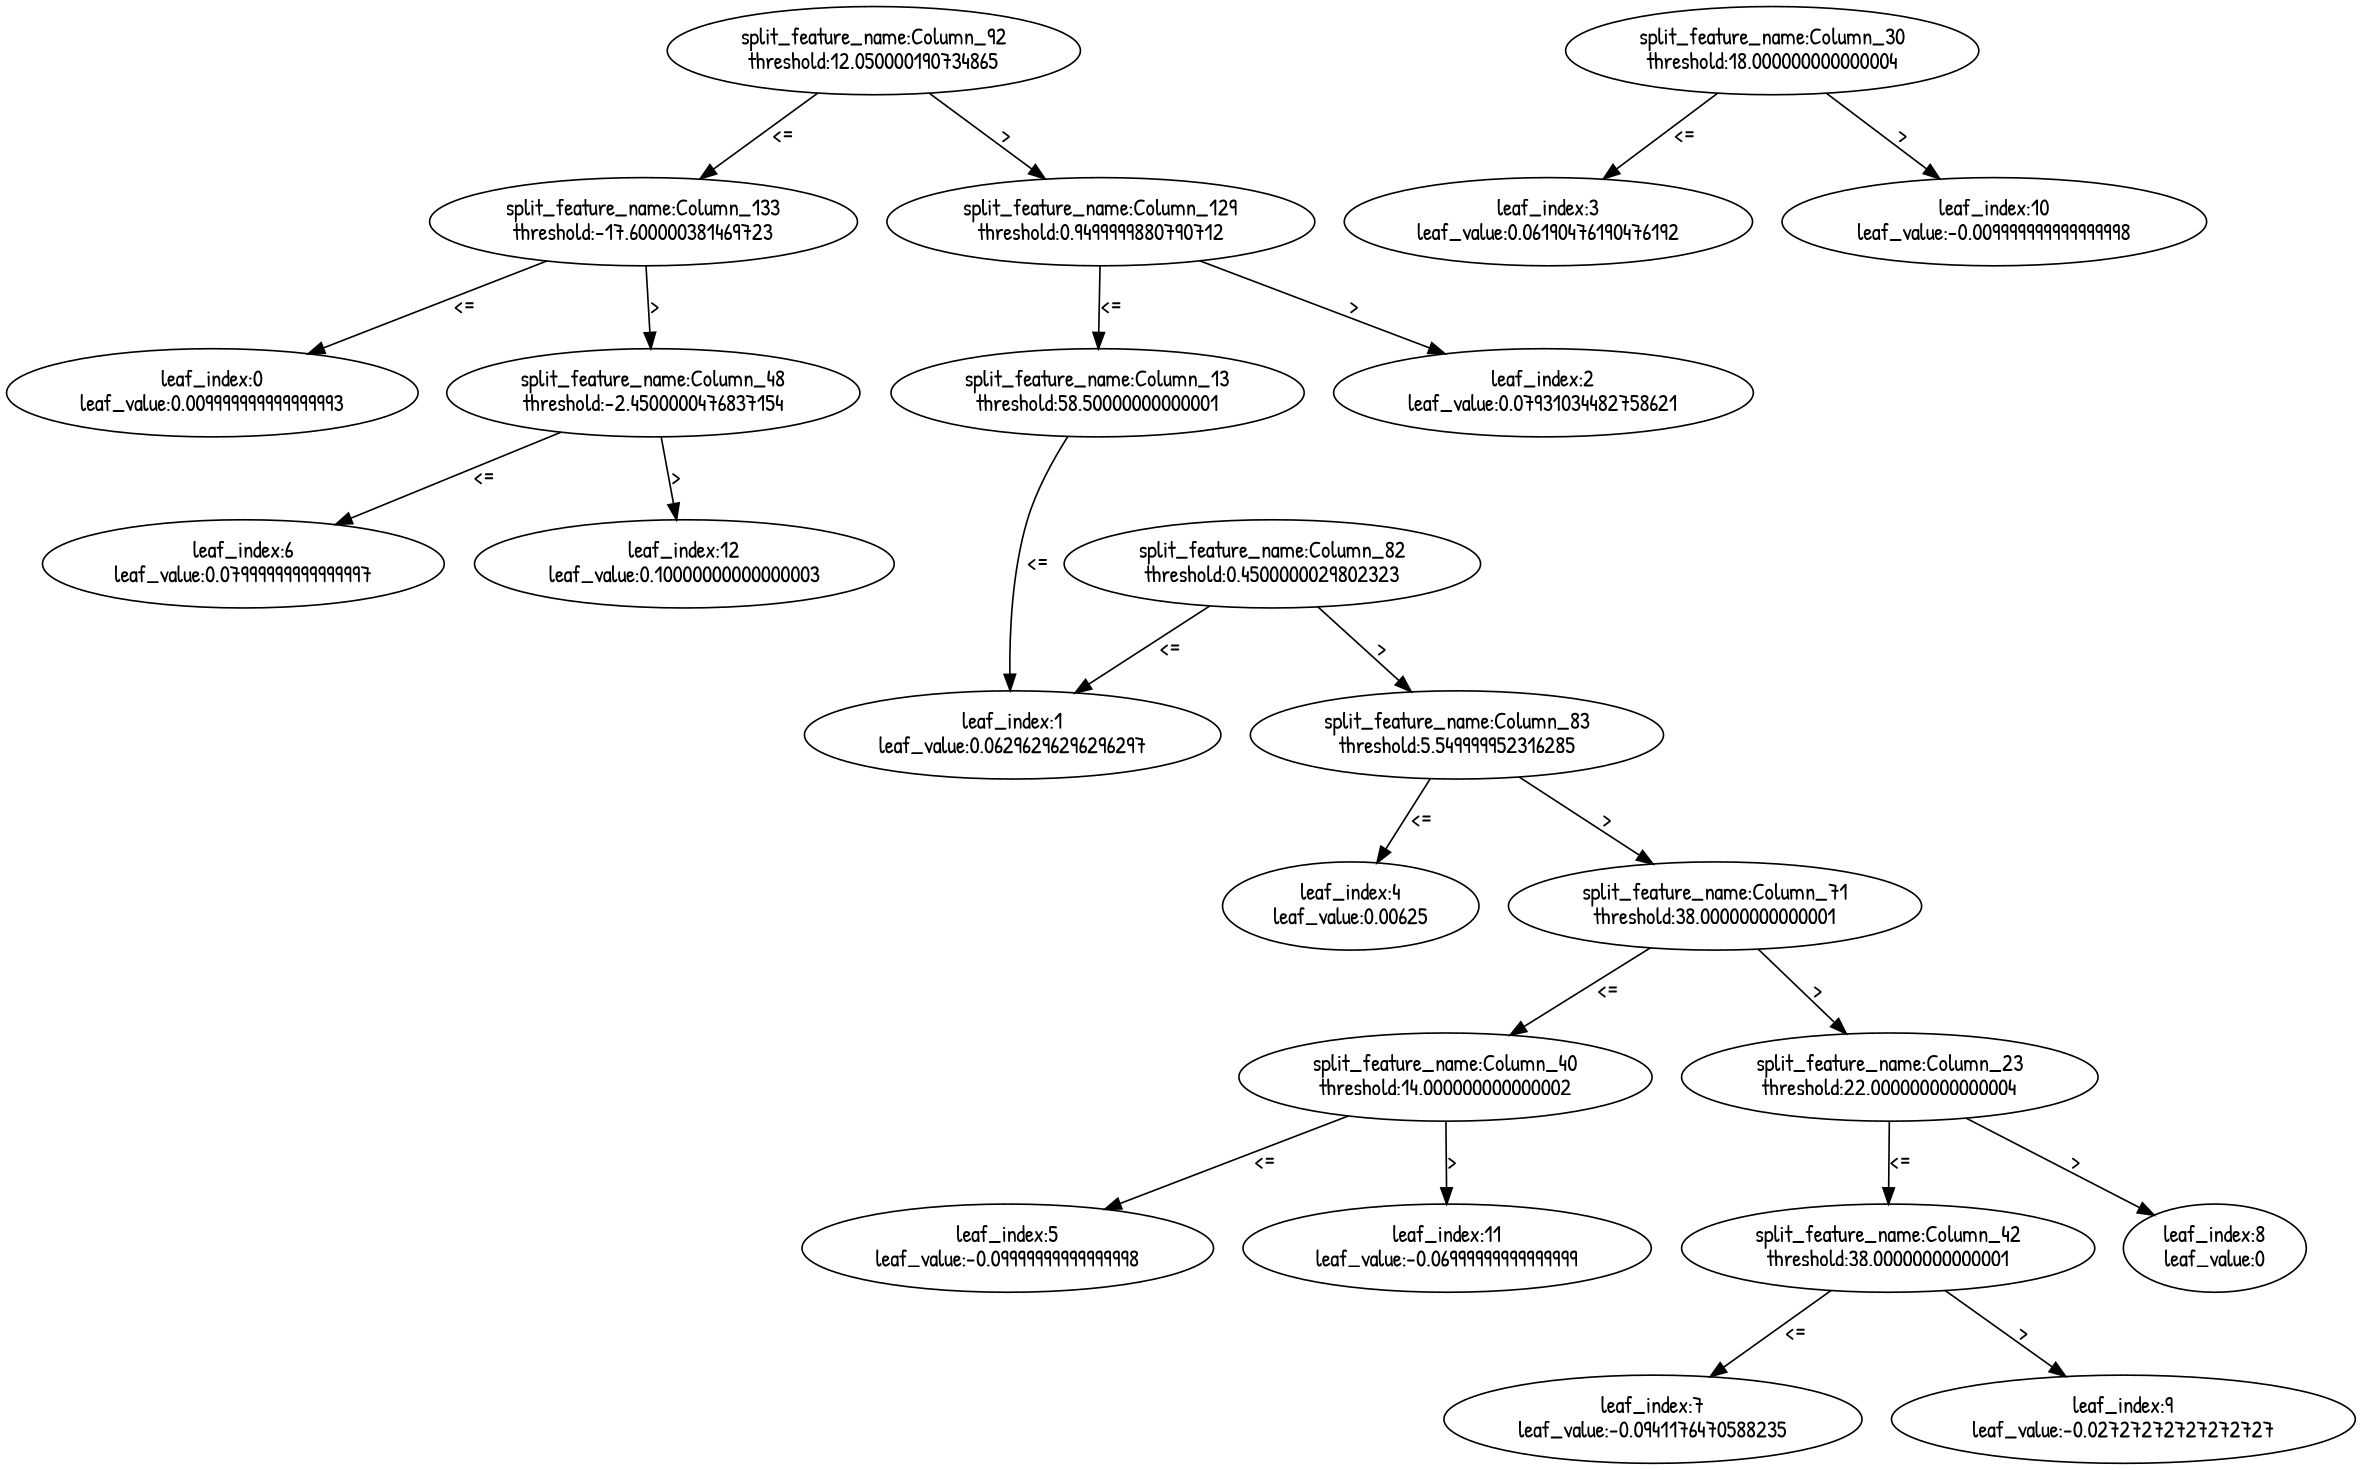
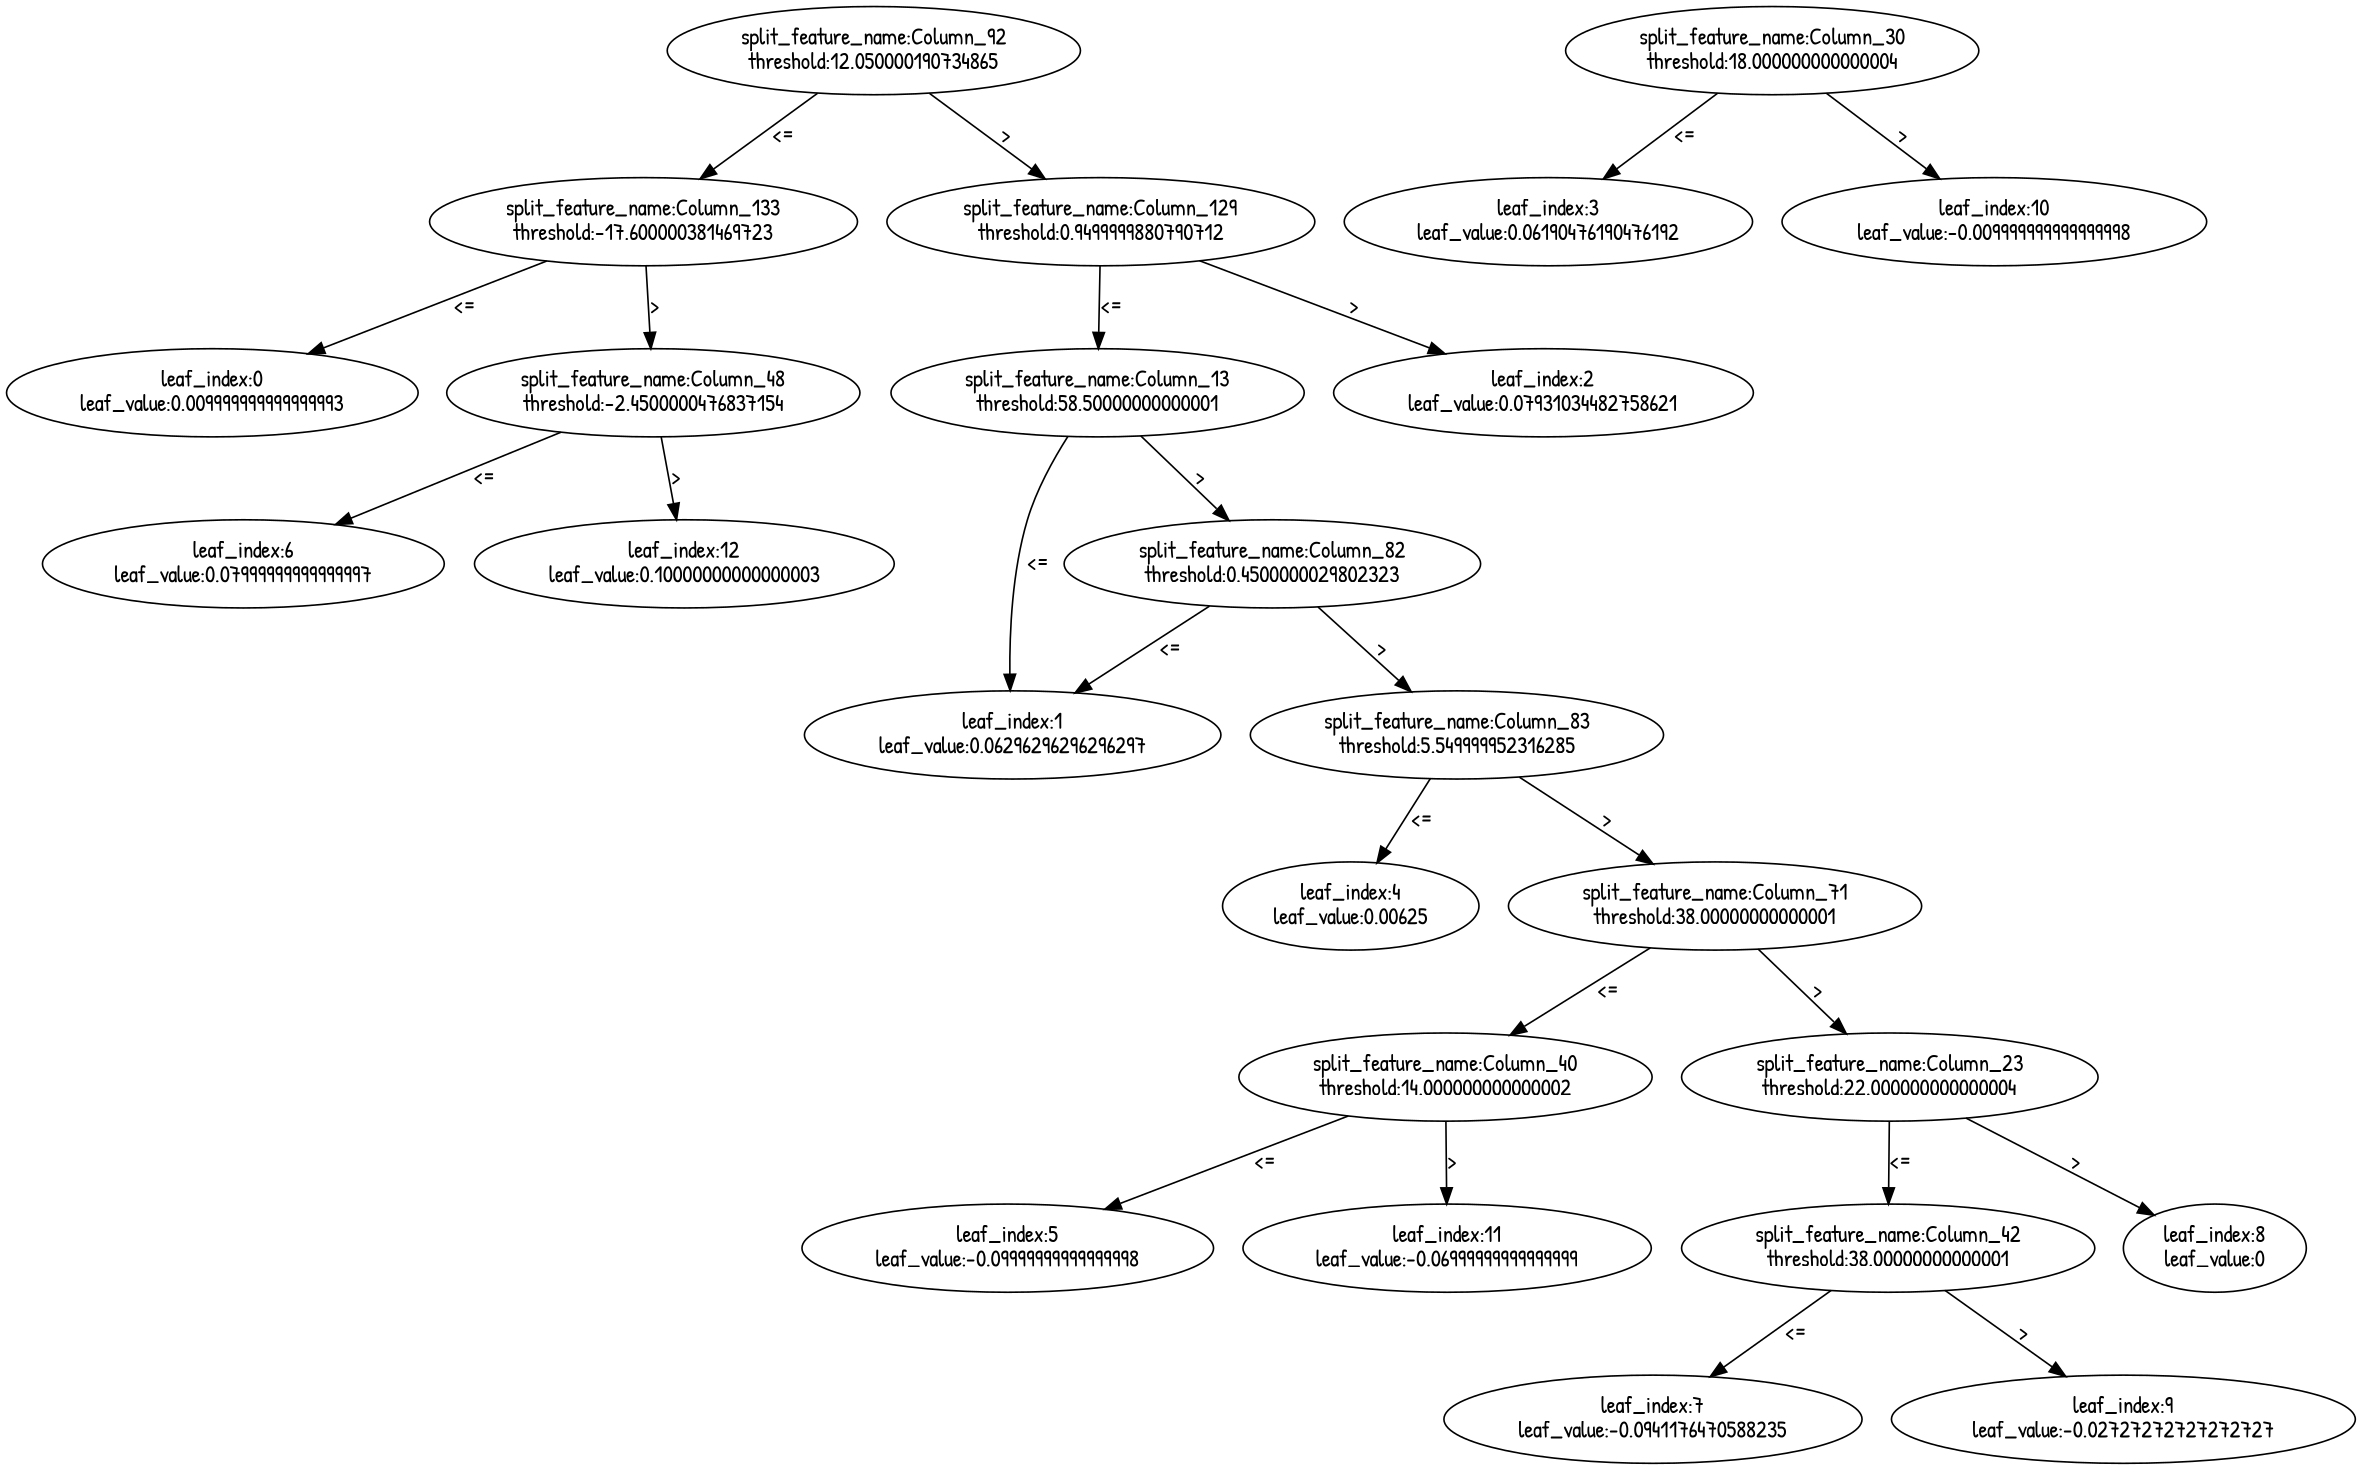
none -> (1179, 472)
